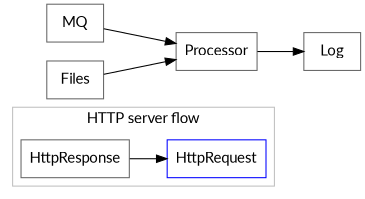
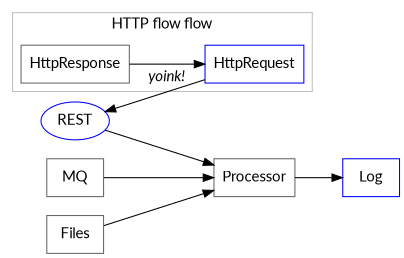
(332, 52) -> (371, 178)
(144, 119) -> (162, 25)
none -> (75, 121)
